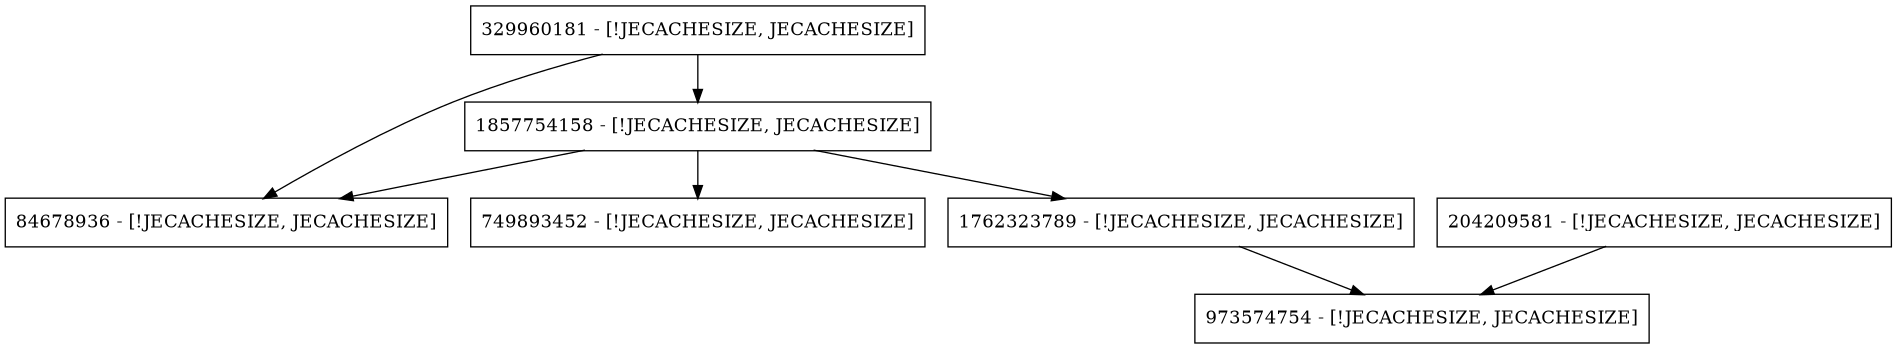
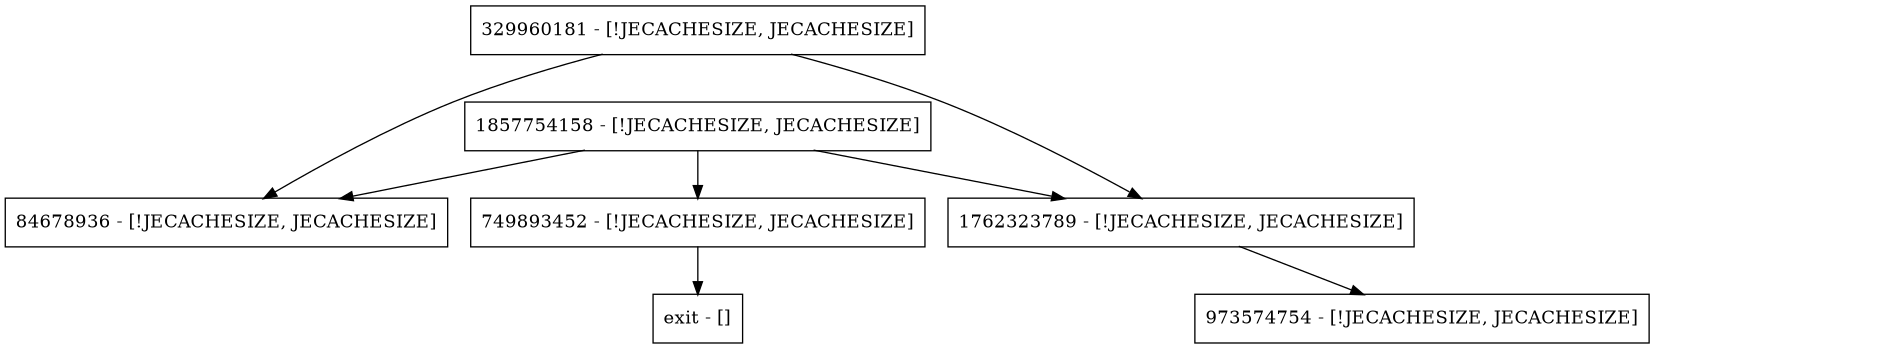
(698, 72) -> (965, 111)
(1664, 223) -> none
none -> (698, 319)
